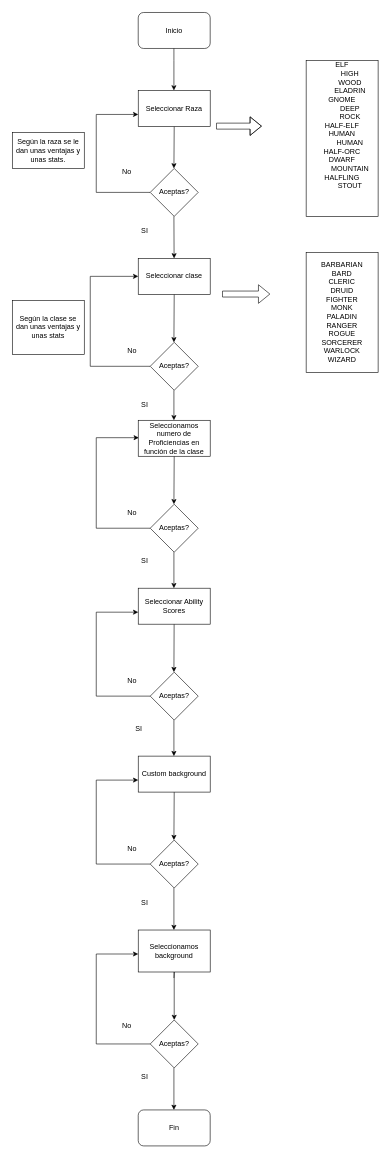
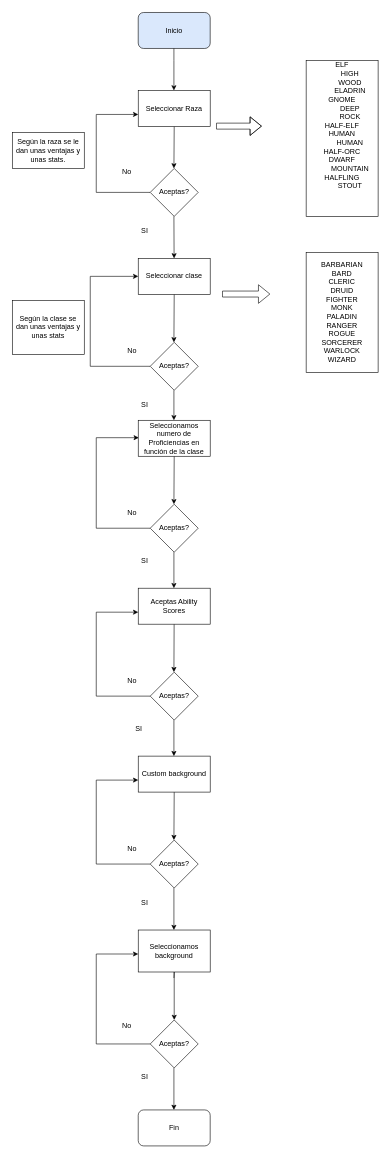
(174, 30) -> (174, 30)
(174, 606) -> (174, 606)
